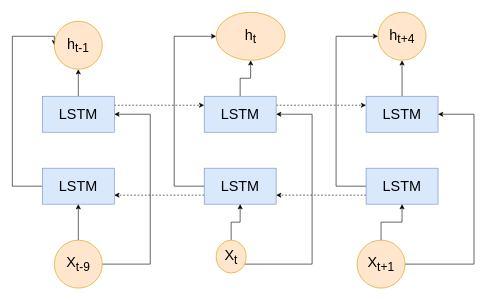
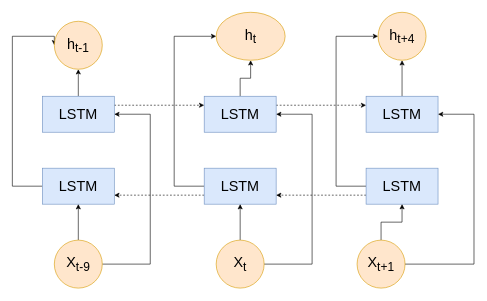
(231, 257) -> (240, 264)
